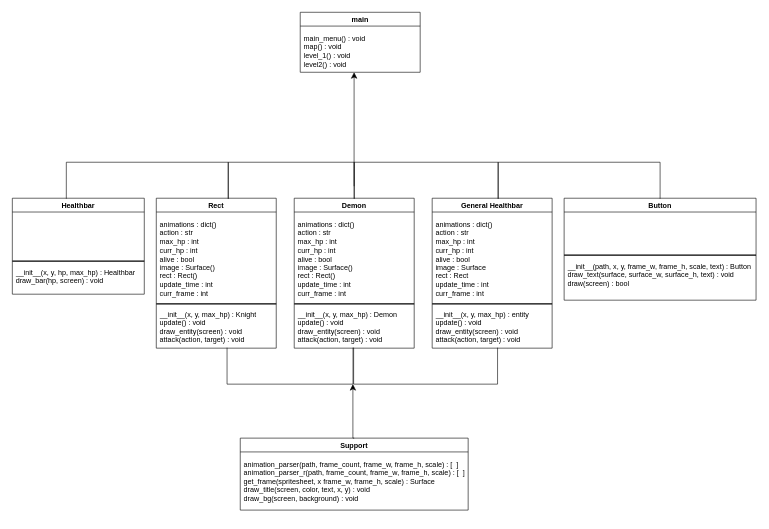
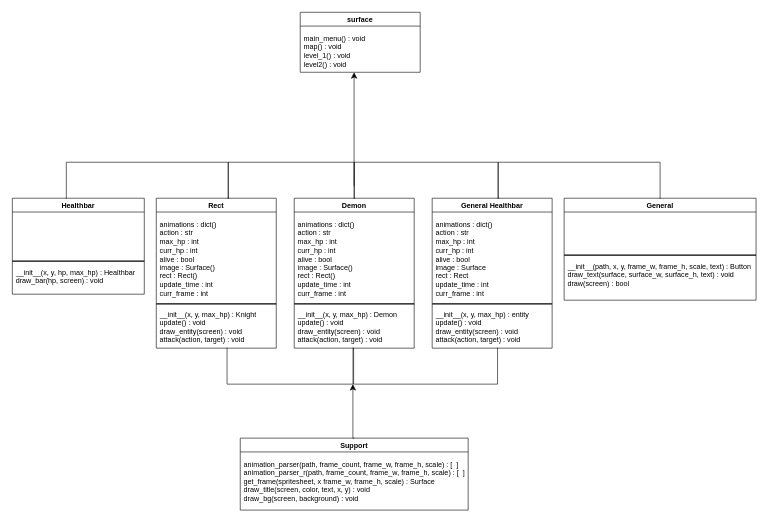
(360, 20) -> (360, 20)
(660, 206) -> (660, 206)
